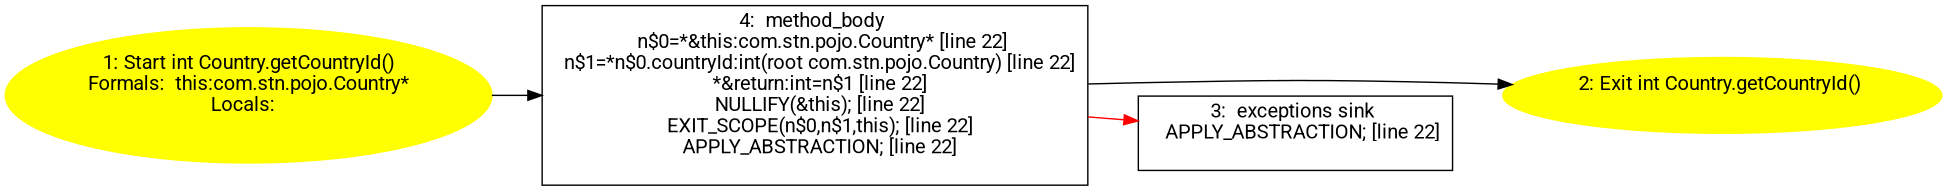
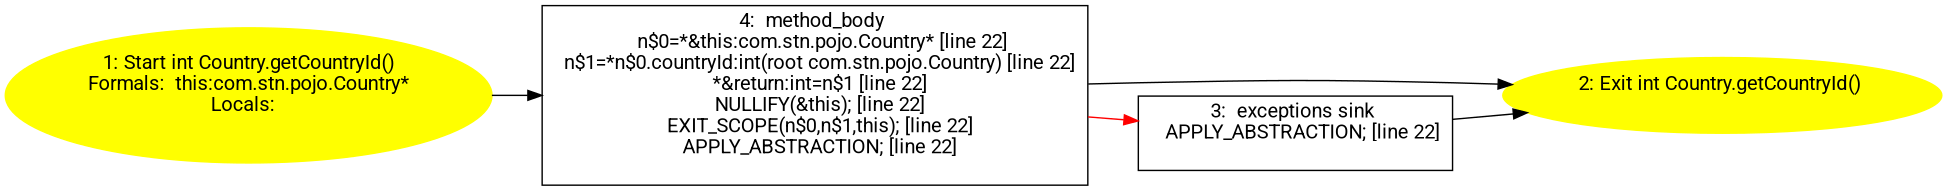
none -> (1483, 117)
